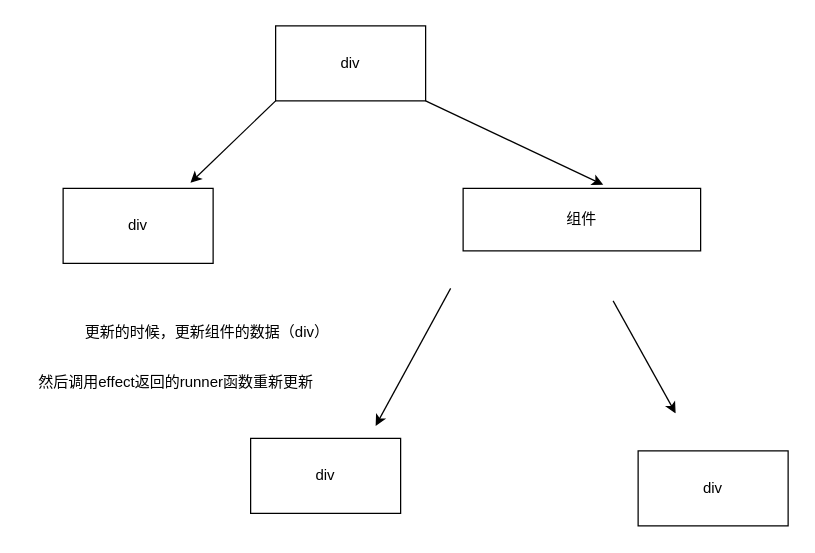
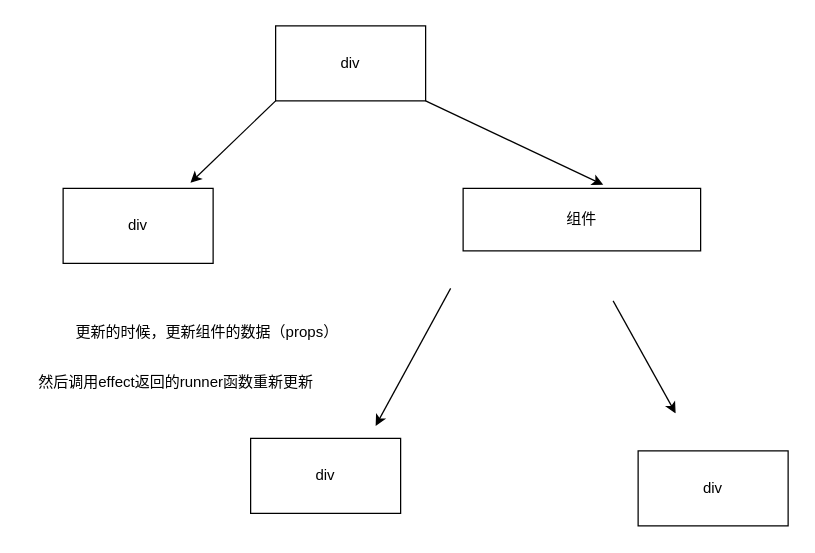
(208, 332) -> (208, 332)
